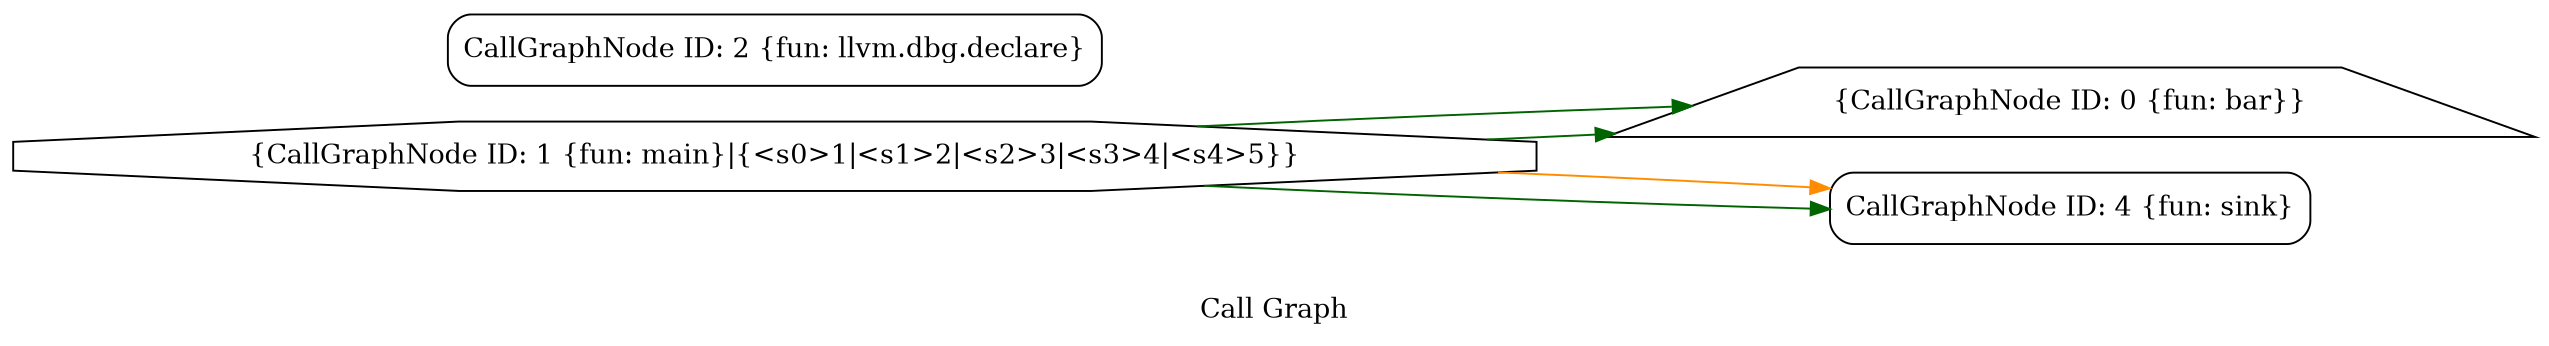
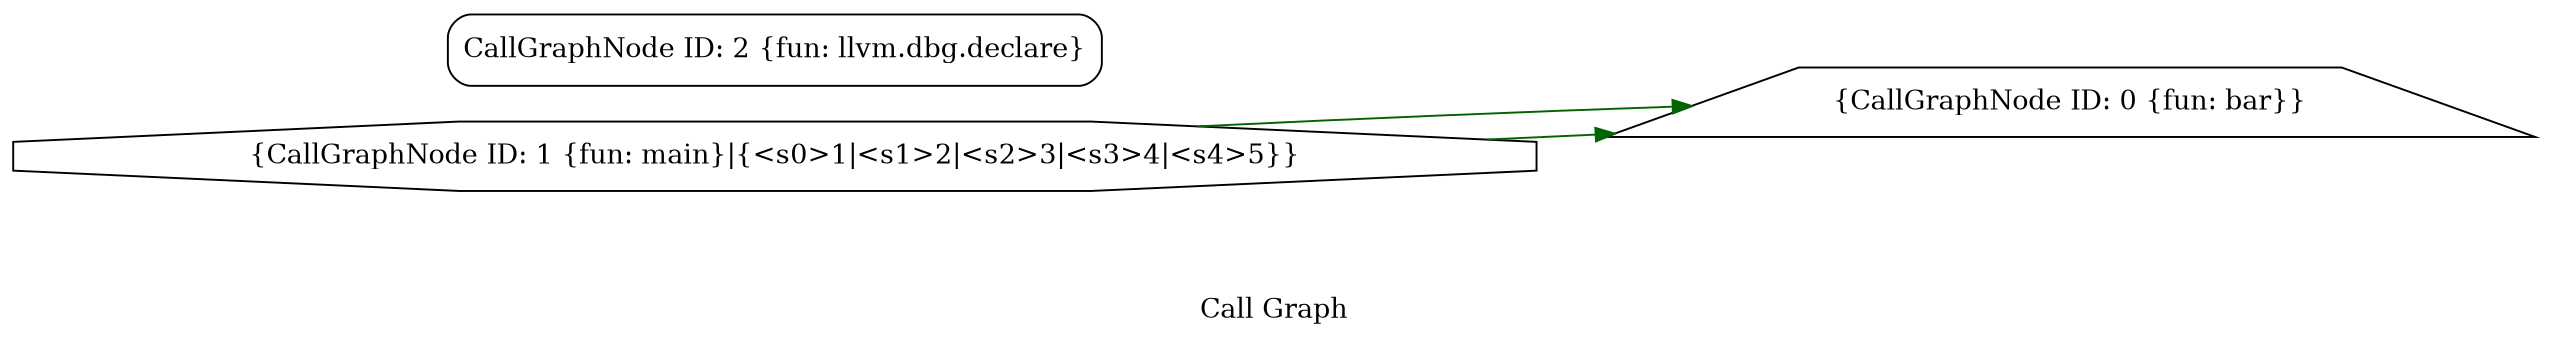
(2070, 208) -> none
